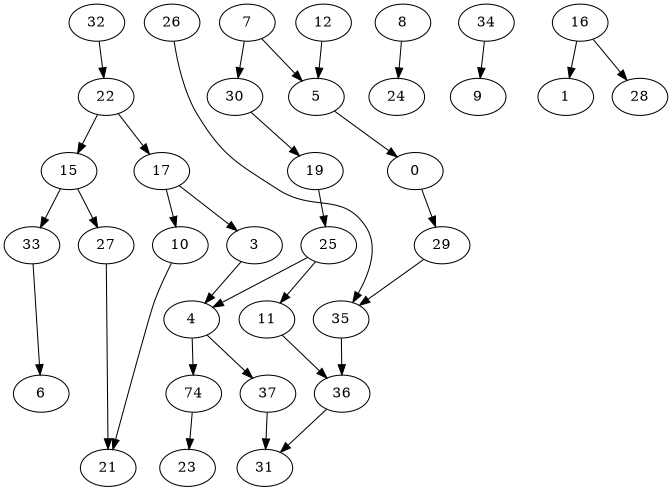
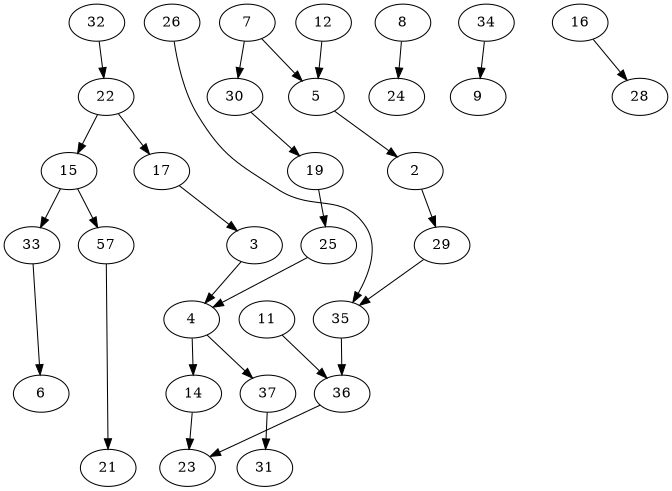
(566, 97) -> none
(415, 171) -> (415, 171)
(106, 245) -> (106, 245)
(180, 245) -> none
(301, 278) -> none
(194, 394) -> (194, 394)
(307, 427) -> (275, 426)
